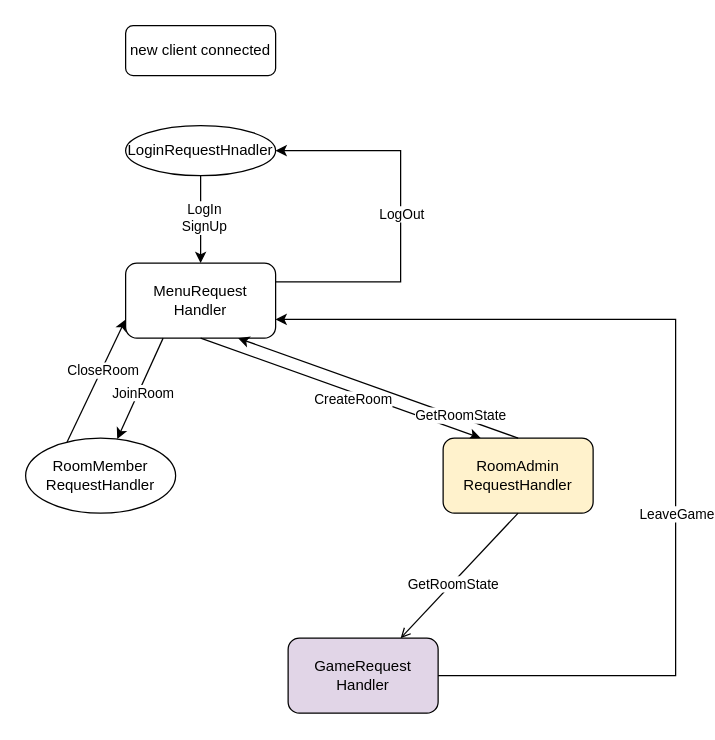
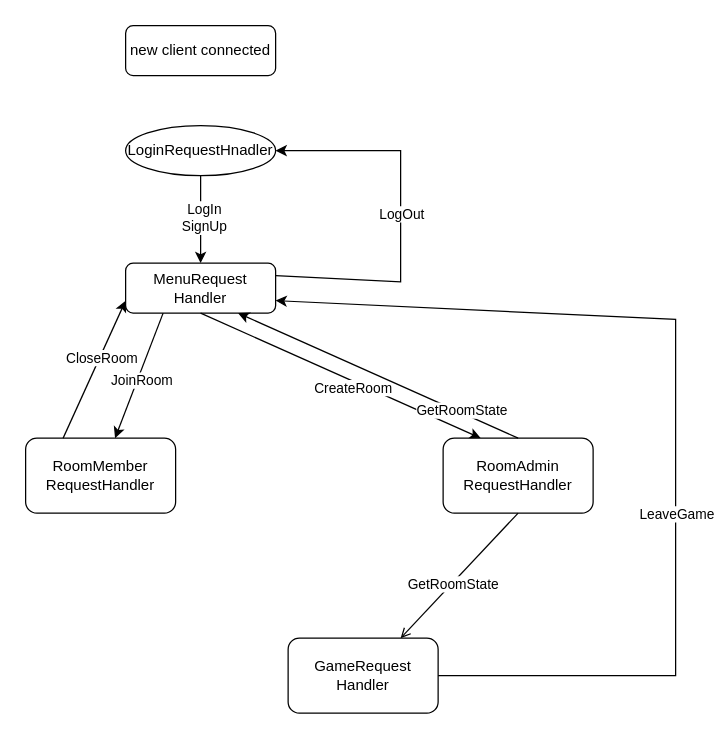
(201, 301) -> (201, 288)
(101, 476) -> (101, 476)
(518, 476) -> (518, 476)
(363, 676) -> (363, 676)
